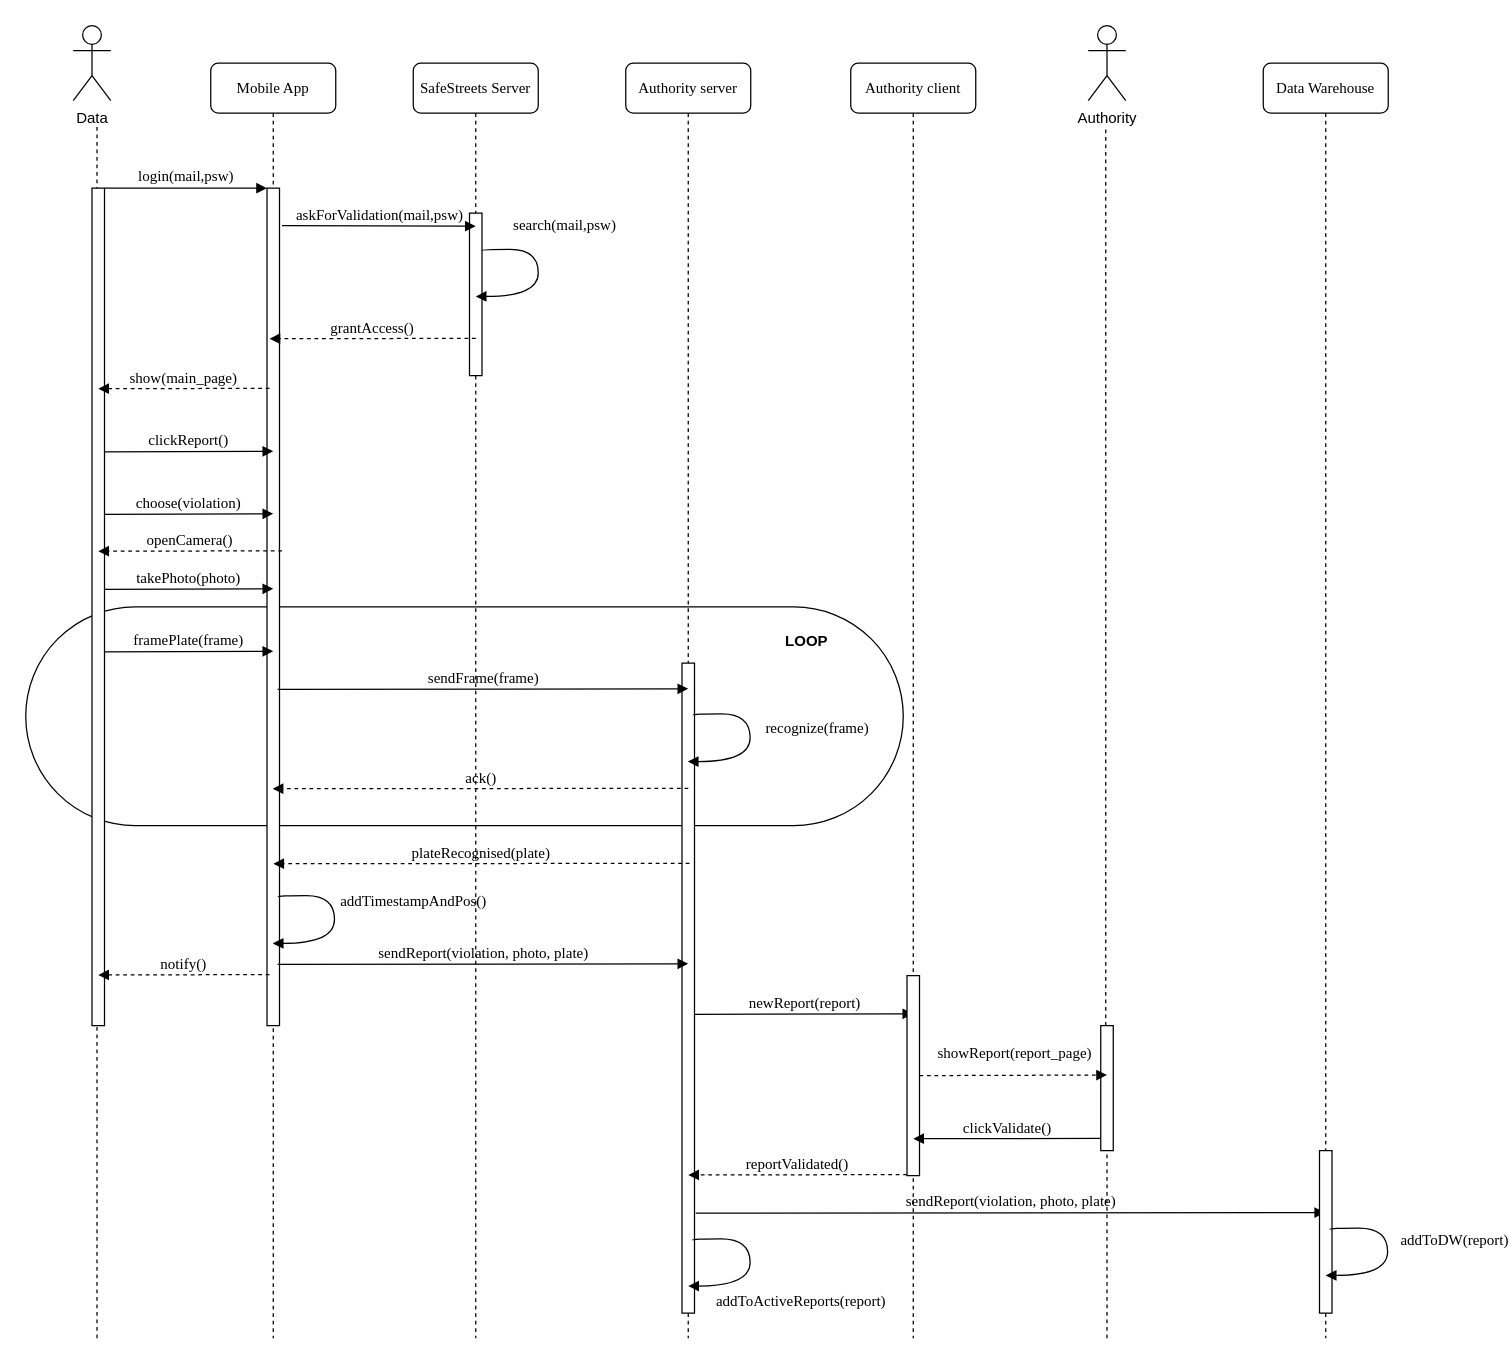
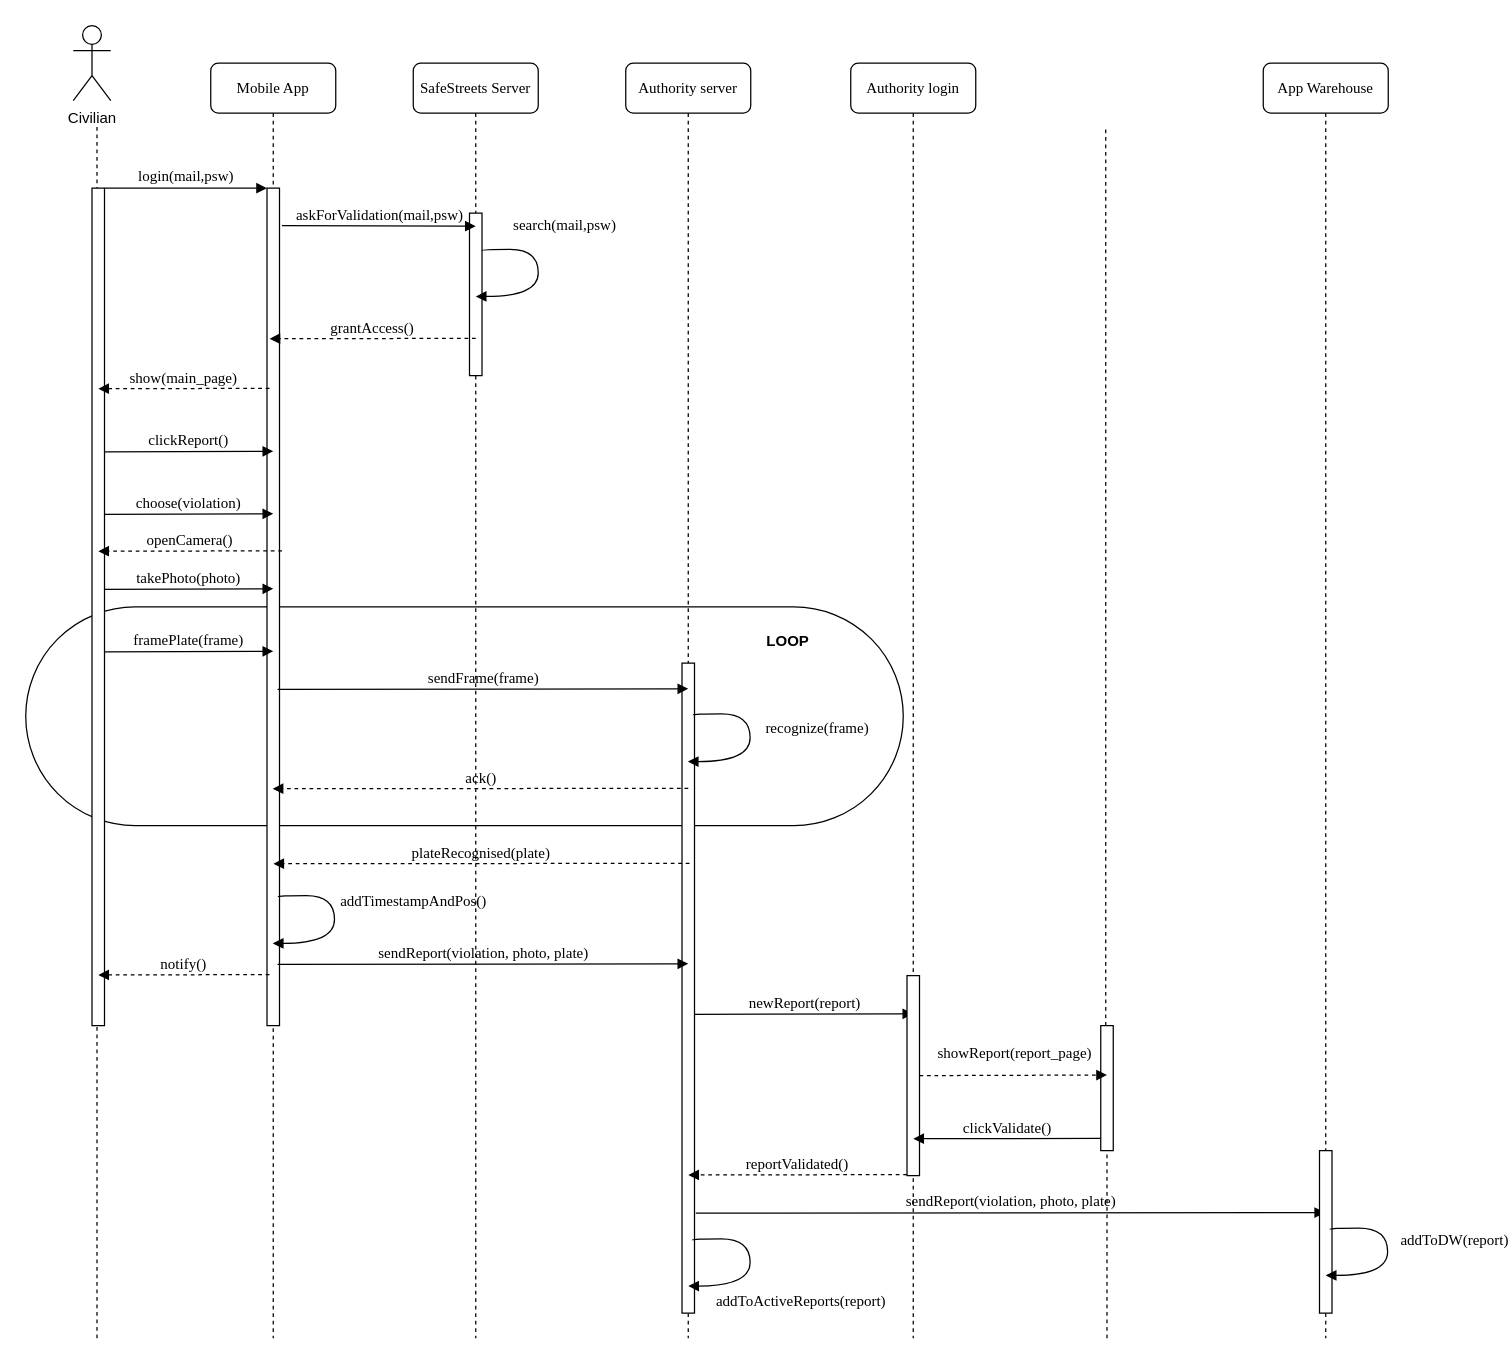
(1107, 63) -> none
(913, 88) -> (913, 88)
(1326, 88) -> (1326, 88)
(93, 118) -> (93, 118)
(807, 642) -> (788, 642)
